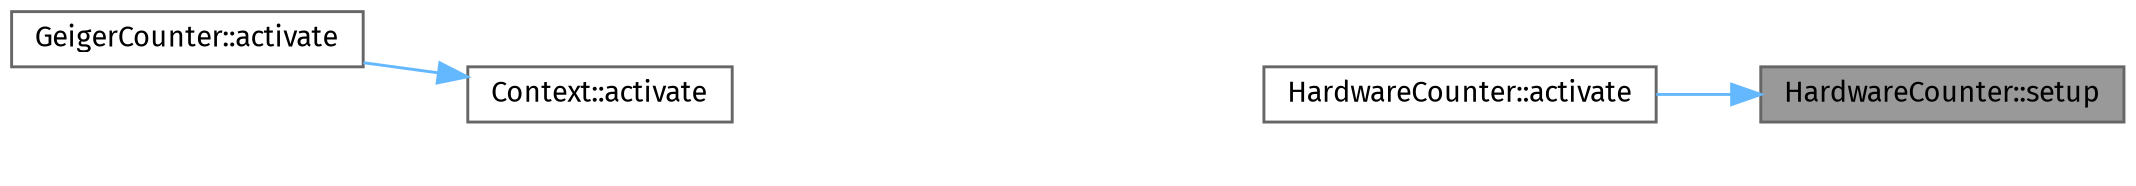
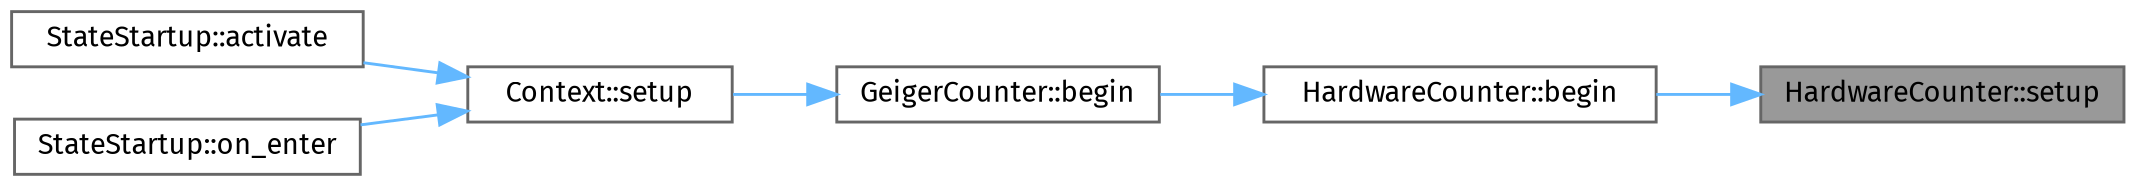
(187, 39) -> (187, 39)
(600, 94) -> (600, 94)
none -> (998, 94)
(1460, 94) -> (1460, 94)
none -> (187, 147)
